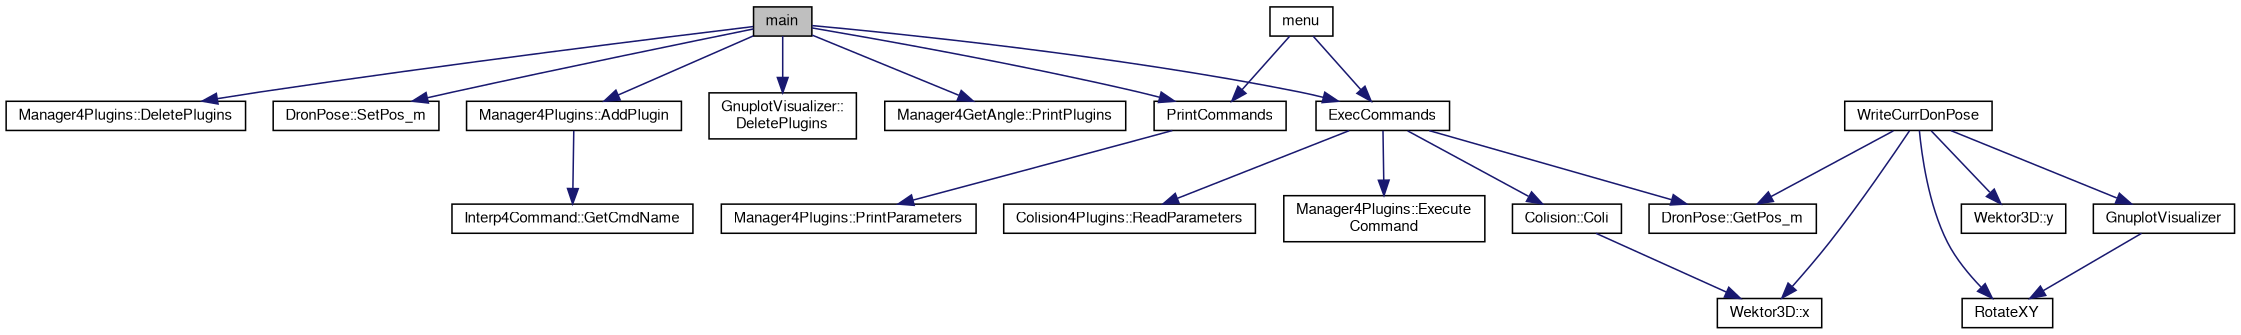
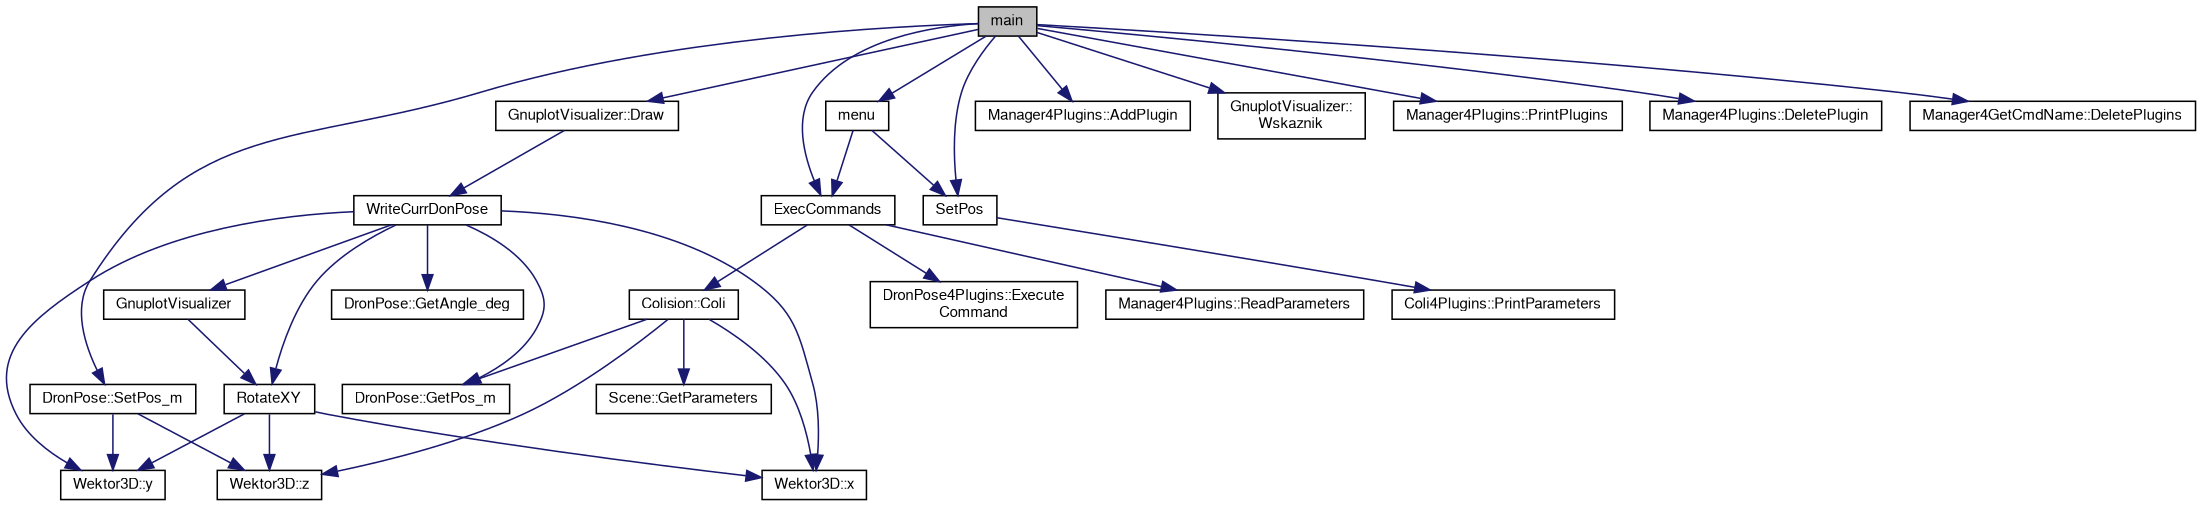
none -> (939, 65)
(126, 116) -> (2053, 116)
none -> (587, 116)
(783, 116) -> (1292, 116)
(1005, 116) -> (1508, 116)
(1220, 116) -> (960, 210)
none -> (1766, 116)
(1550, 165) -> (562, 349)
(572, 219) -> none
(849, 219) -> (1503, 305)
(1130, 219) -> (1235, 305)
(1384, 219) -> (974, 305)
none -> (428, 305)
none -> (684, 399)
none -> (113, 434)
none -> (203, 436)
none -> (530, 447)
none -> (269, 485)
